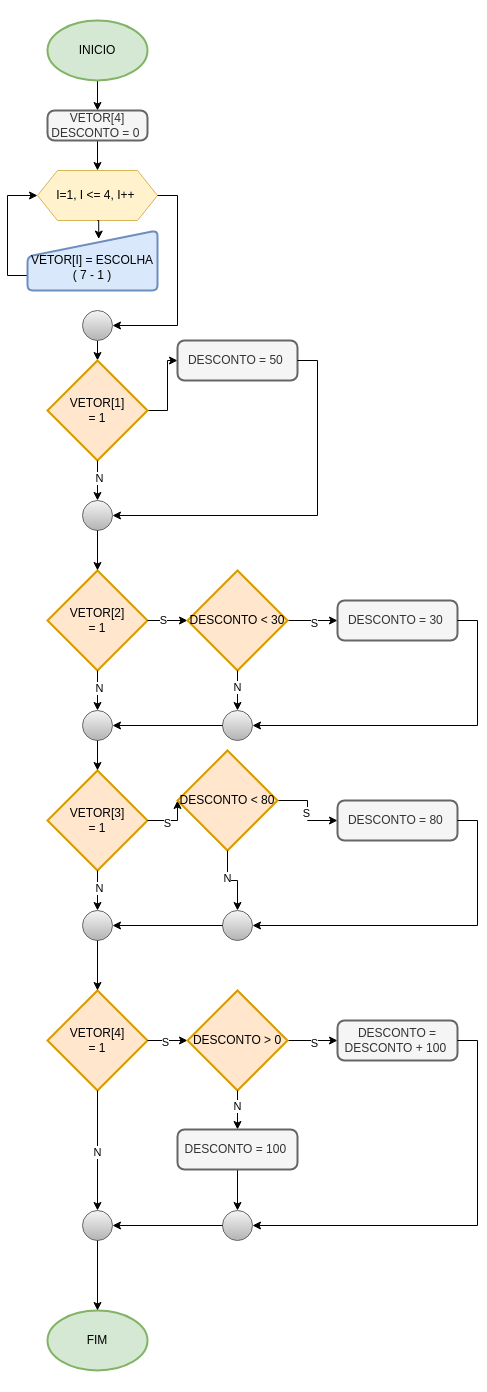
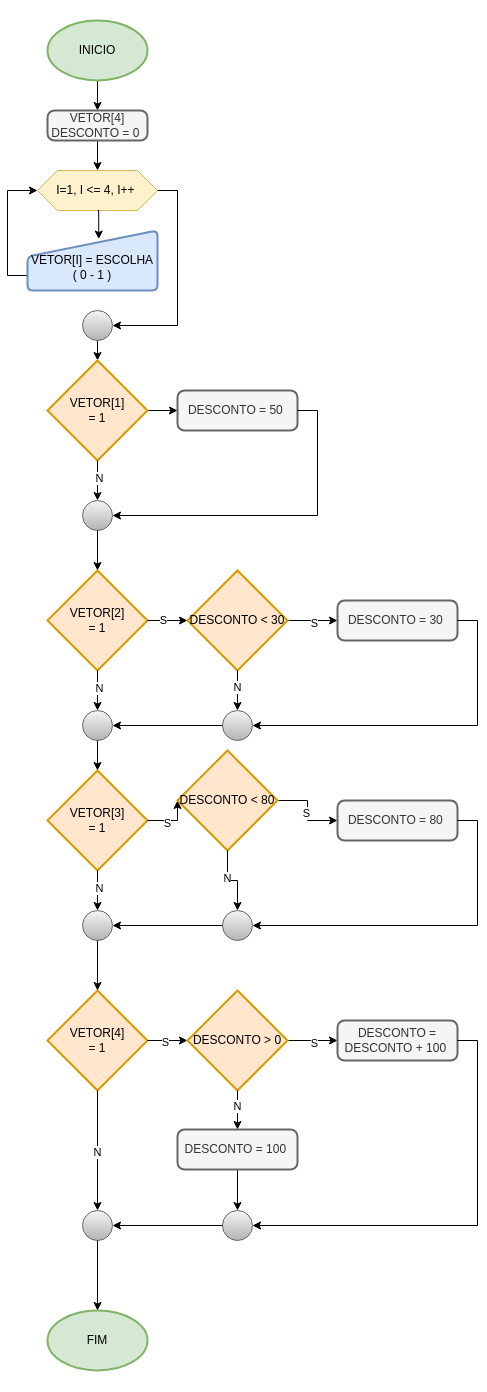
(98, 196) -> (98, 191)
(93, 261) -> (93, 261)
(238, 361) -> (238, 411)
